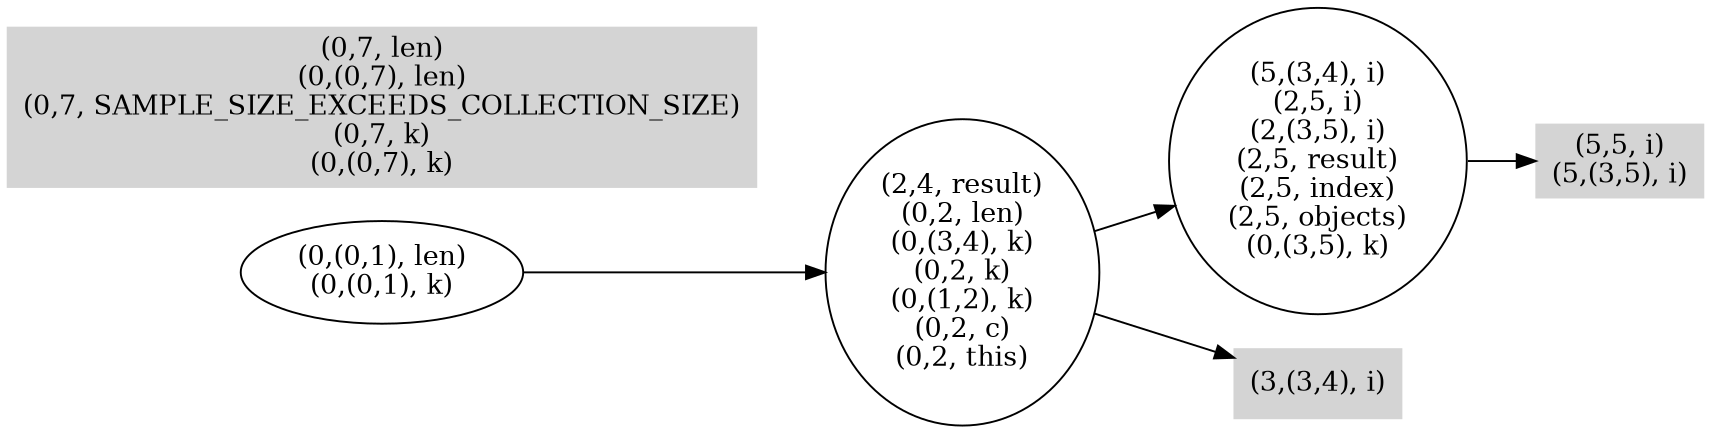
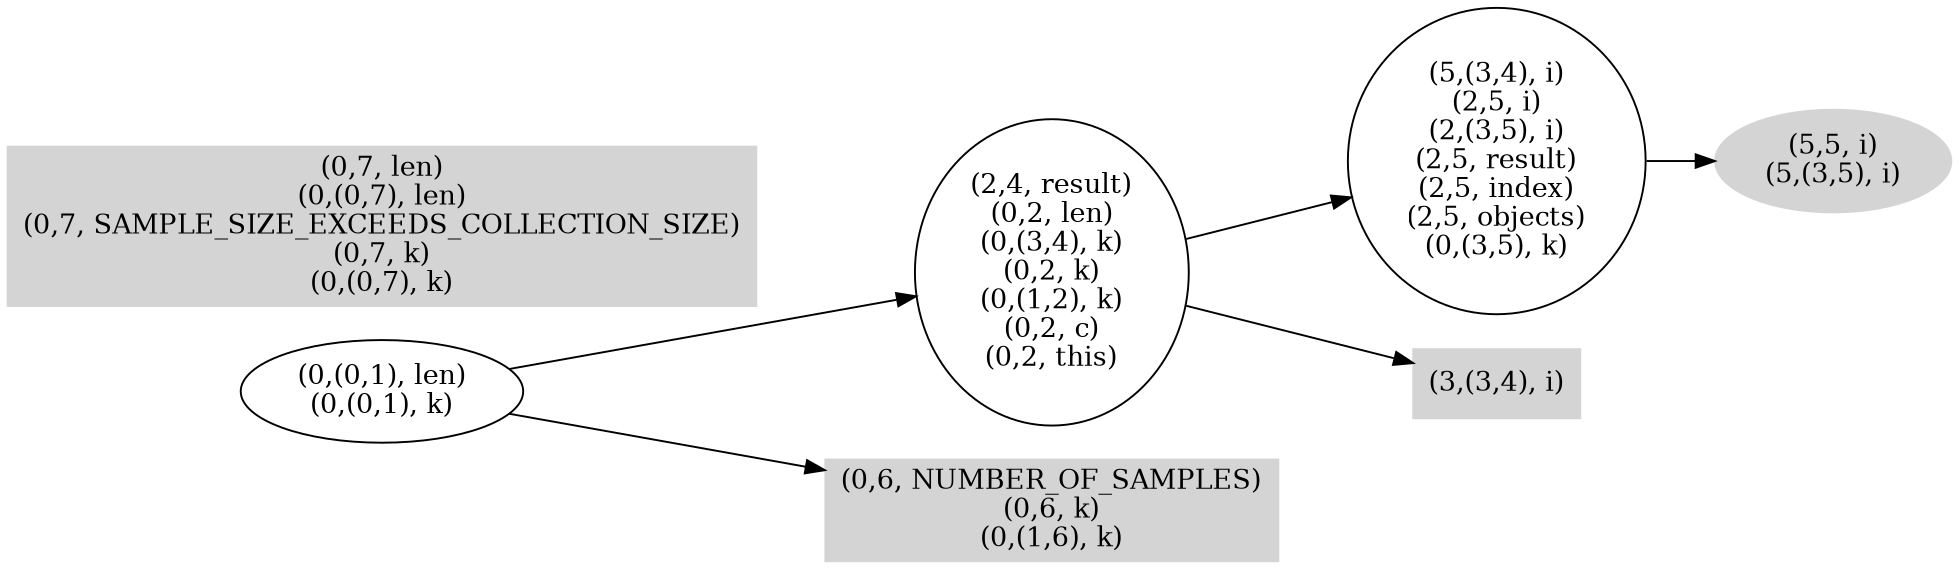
(1620, 161) -> (1833, 161)
none -> (1052, 510)
